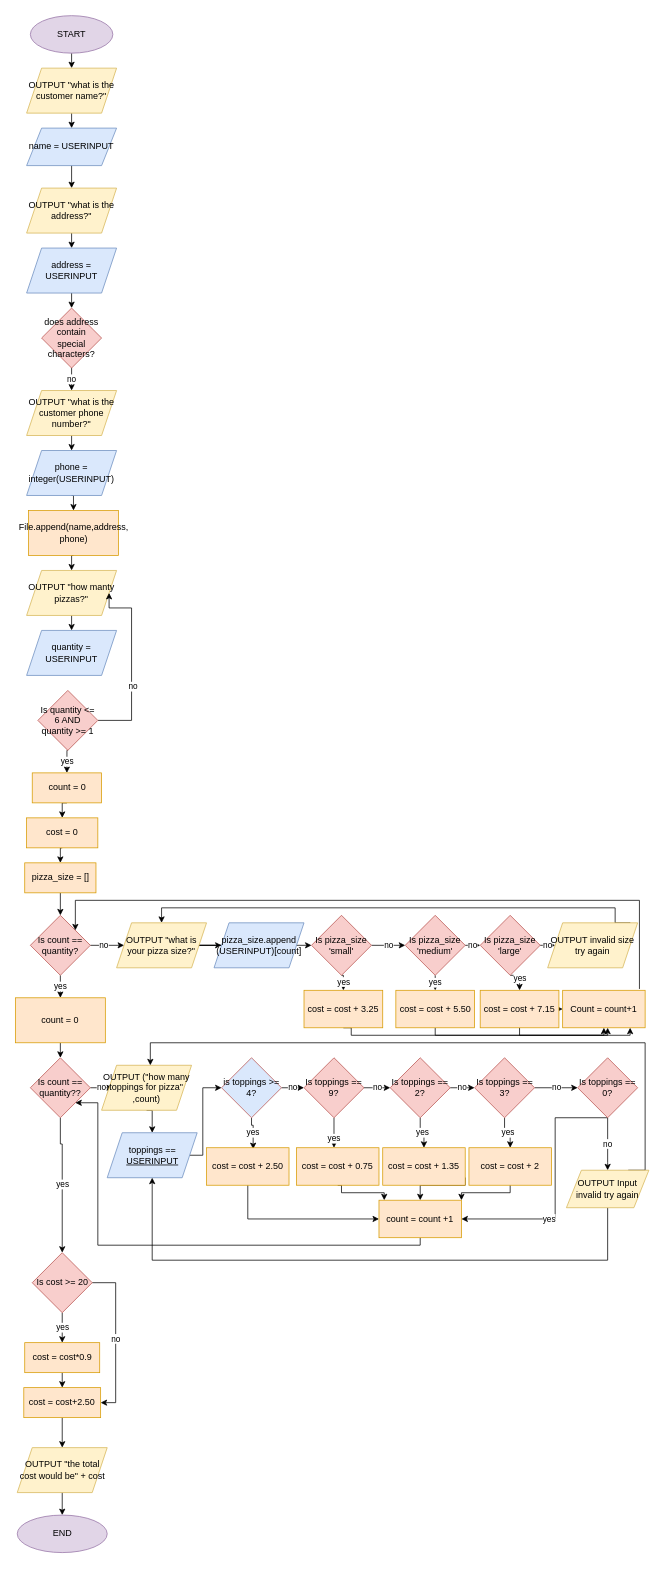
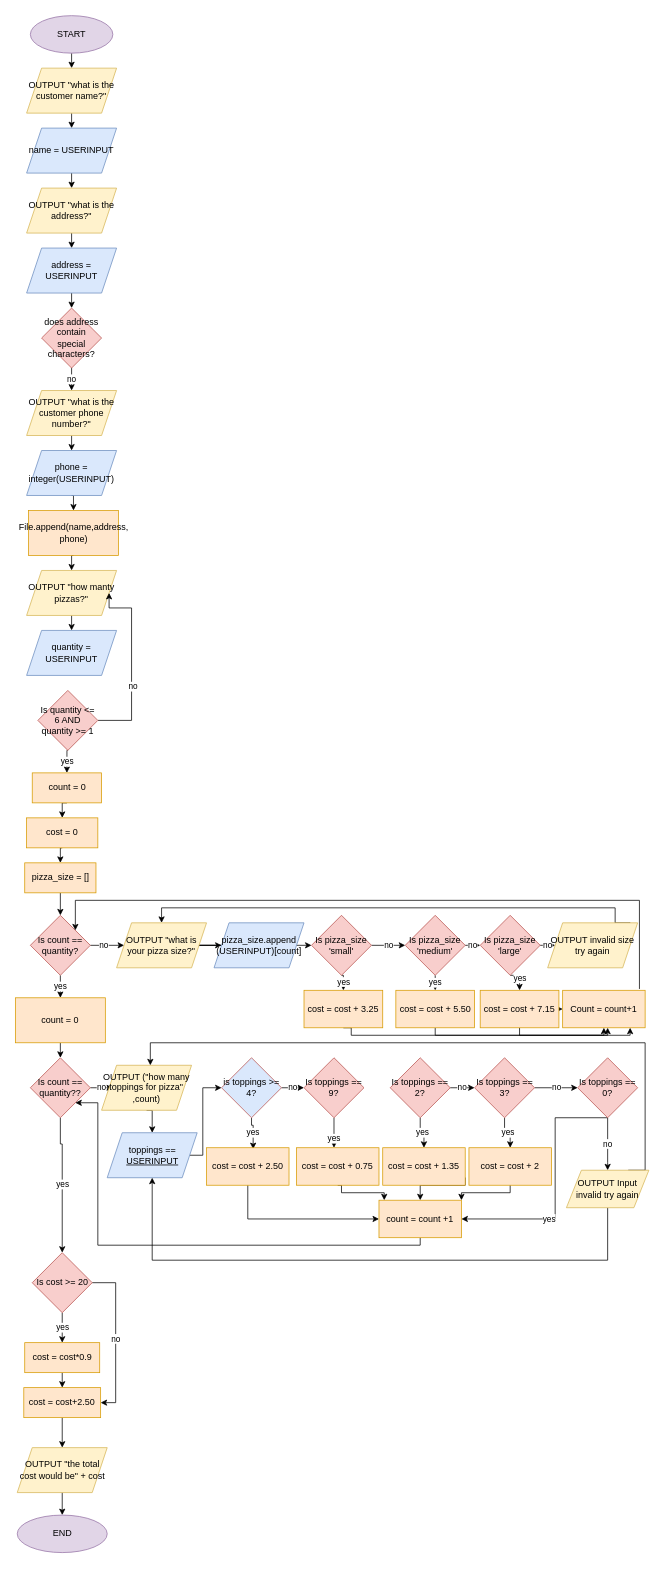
(72, 147) -> (72, 150)
(374, 1088) -> none
